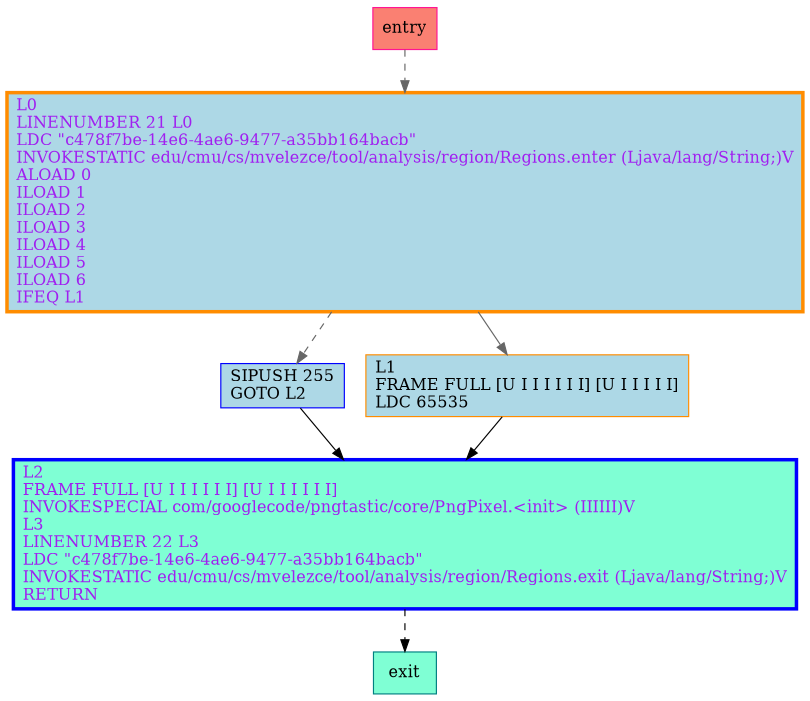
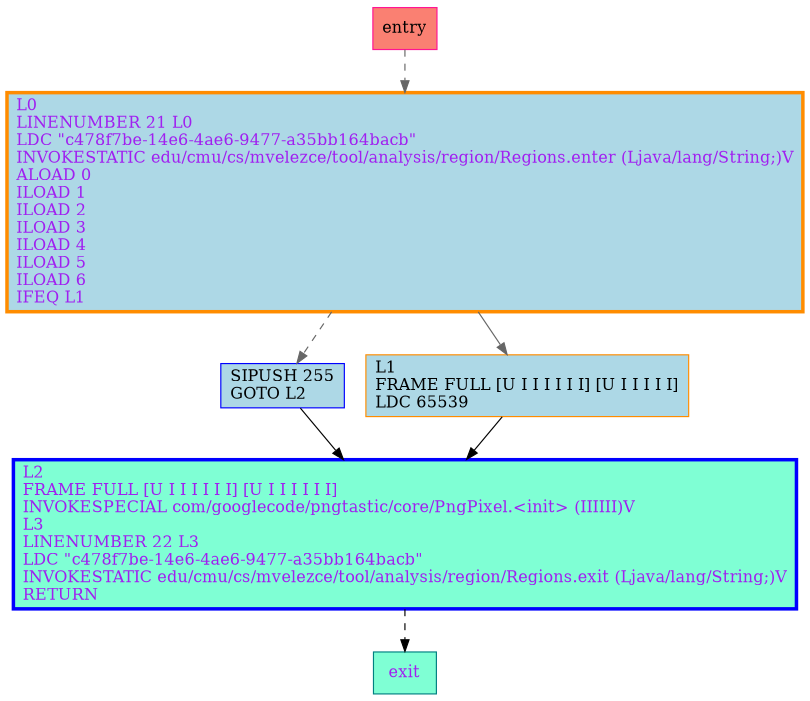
(527, 386) -> (527, 386)
(405, 673) -> (405, 673)
